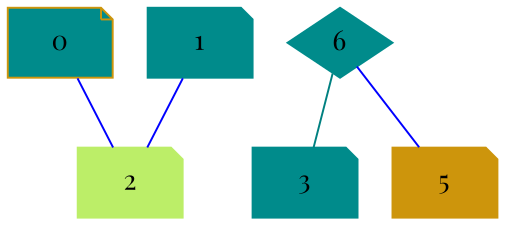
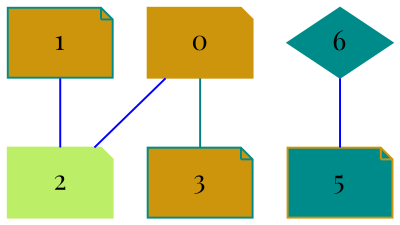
(60, 43) -> (200, 43)
(200, 43) -> (60, 43)
(323, 111) -> (200, 113)
(305, 183) -> (200, 183)
(445, 183) -> (340, 183)
